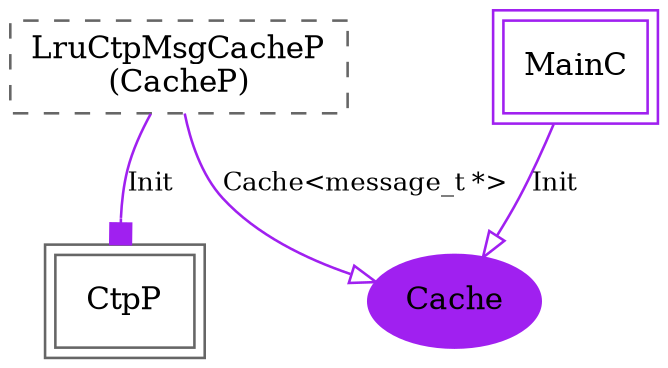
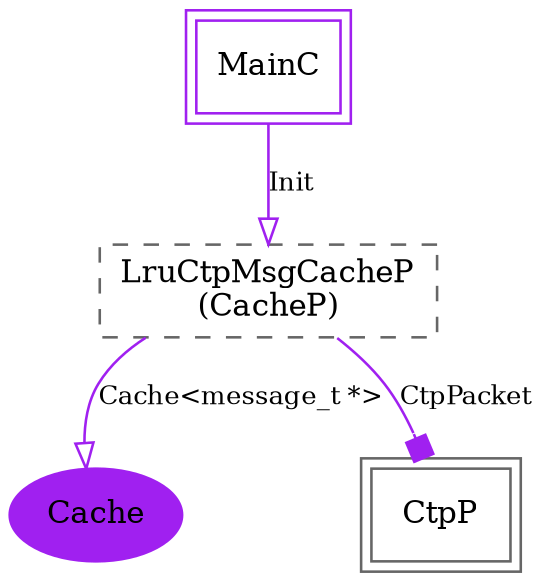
(528, 181) -> (268, 171)
(151, 184) -> (467, 398)
